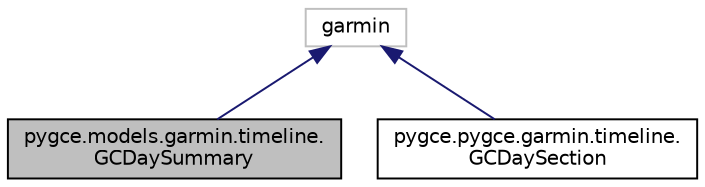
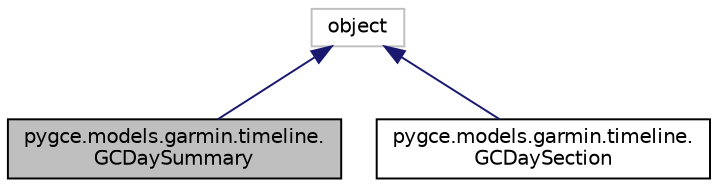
(356, 28) -> (358, 28)
(537, 149) -> (543, 149)
